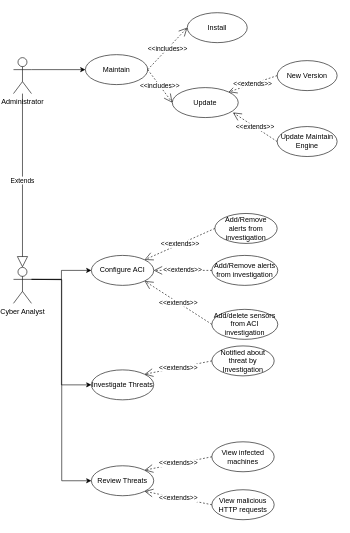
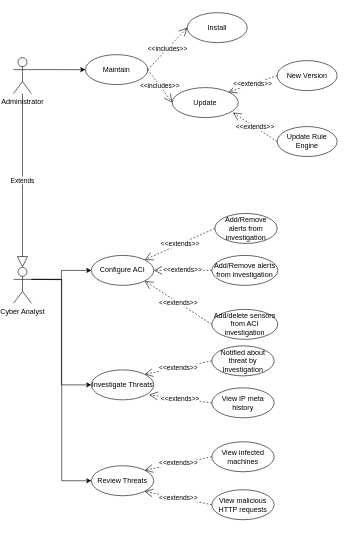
(308, 141) -> (308, 141)
none -> (182, 399)
none -> (243, 403)
